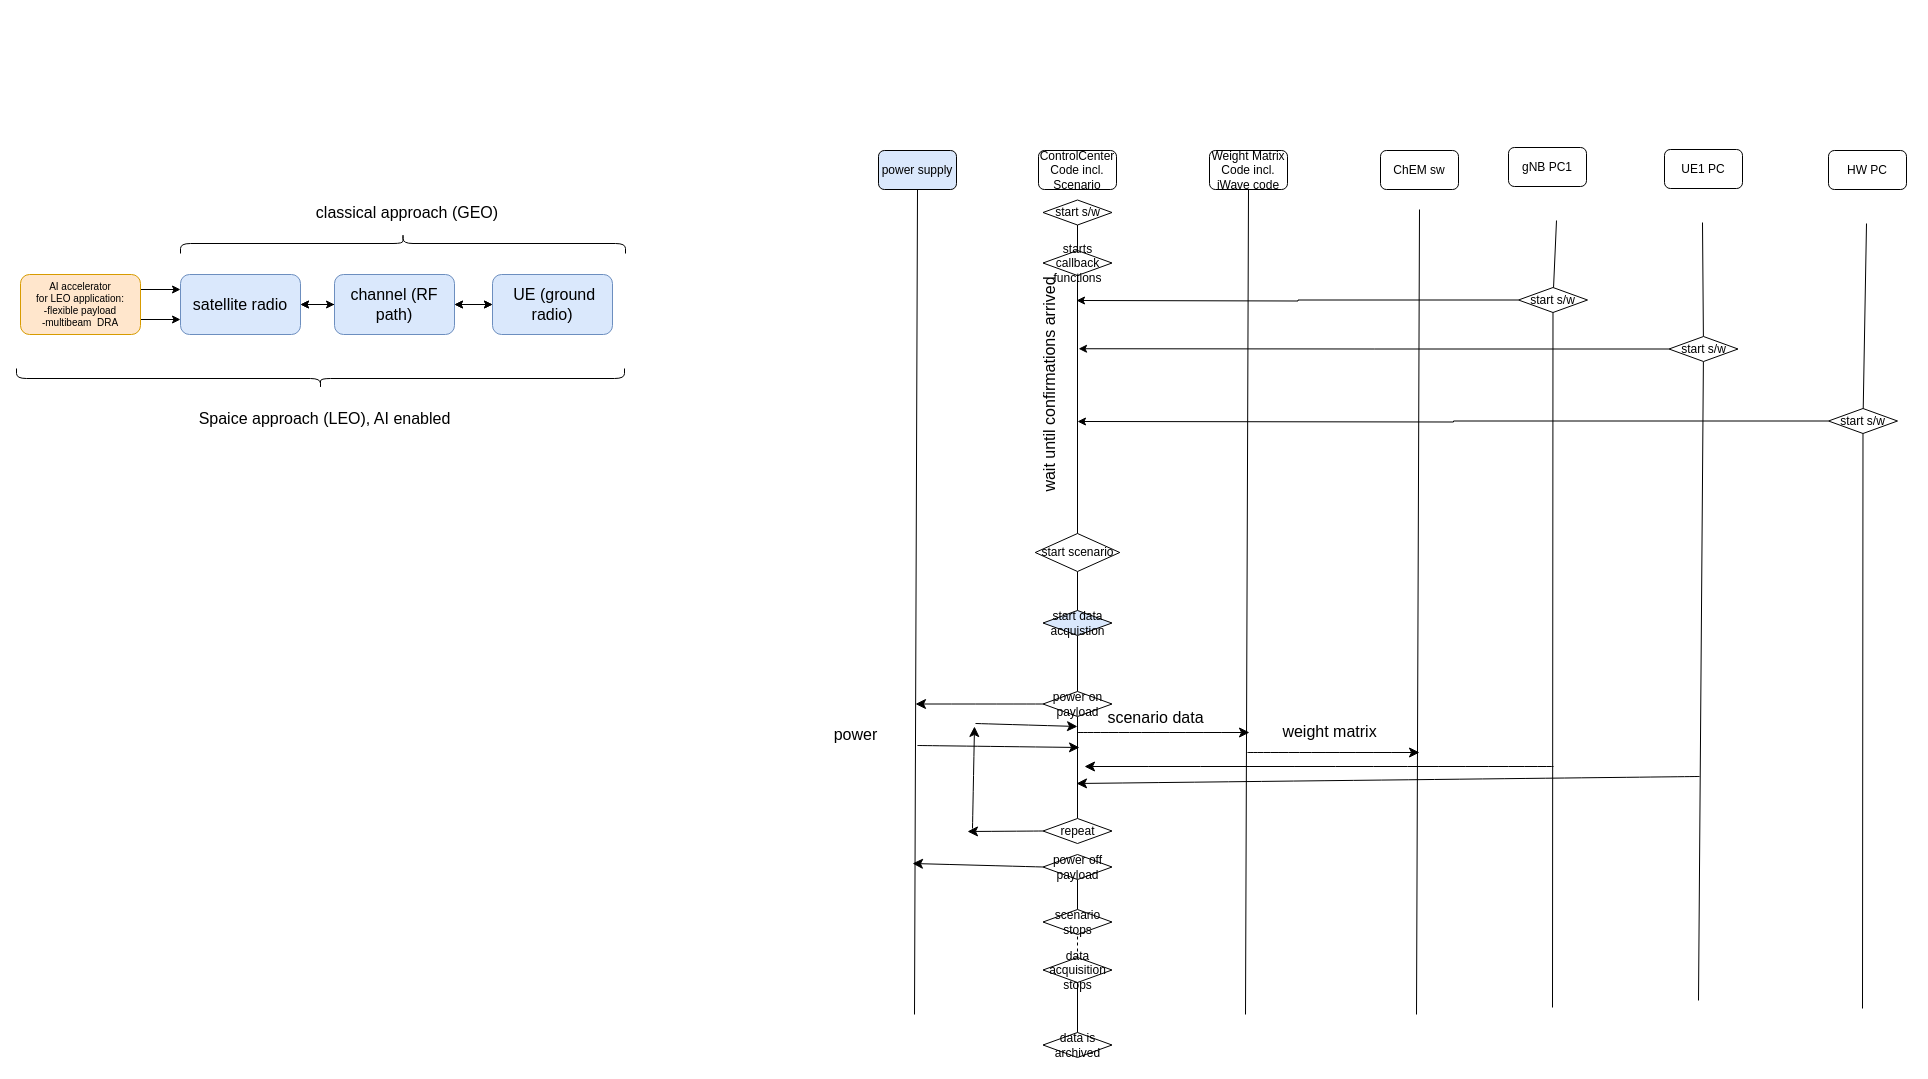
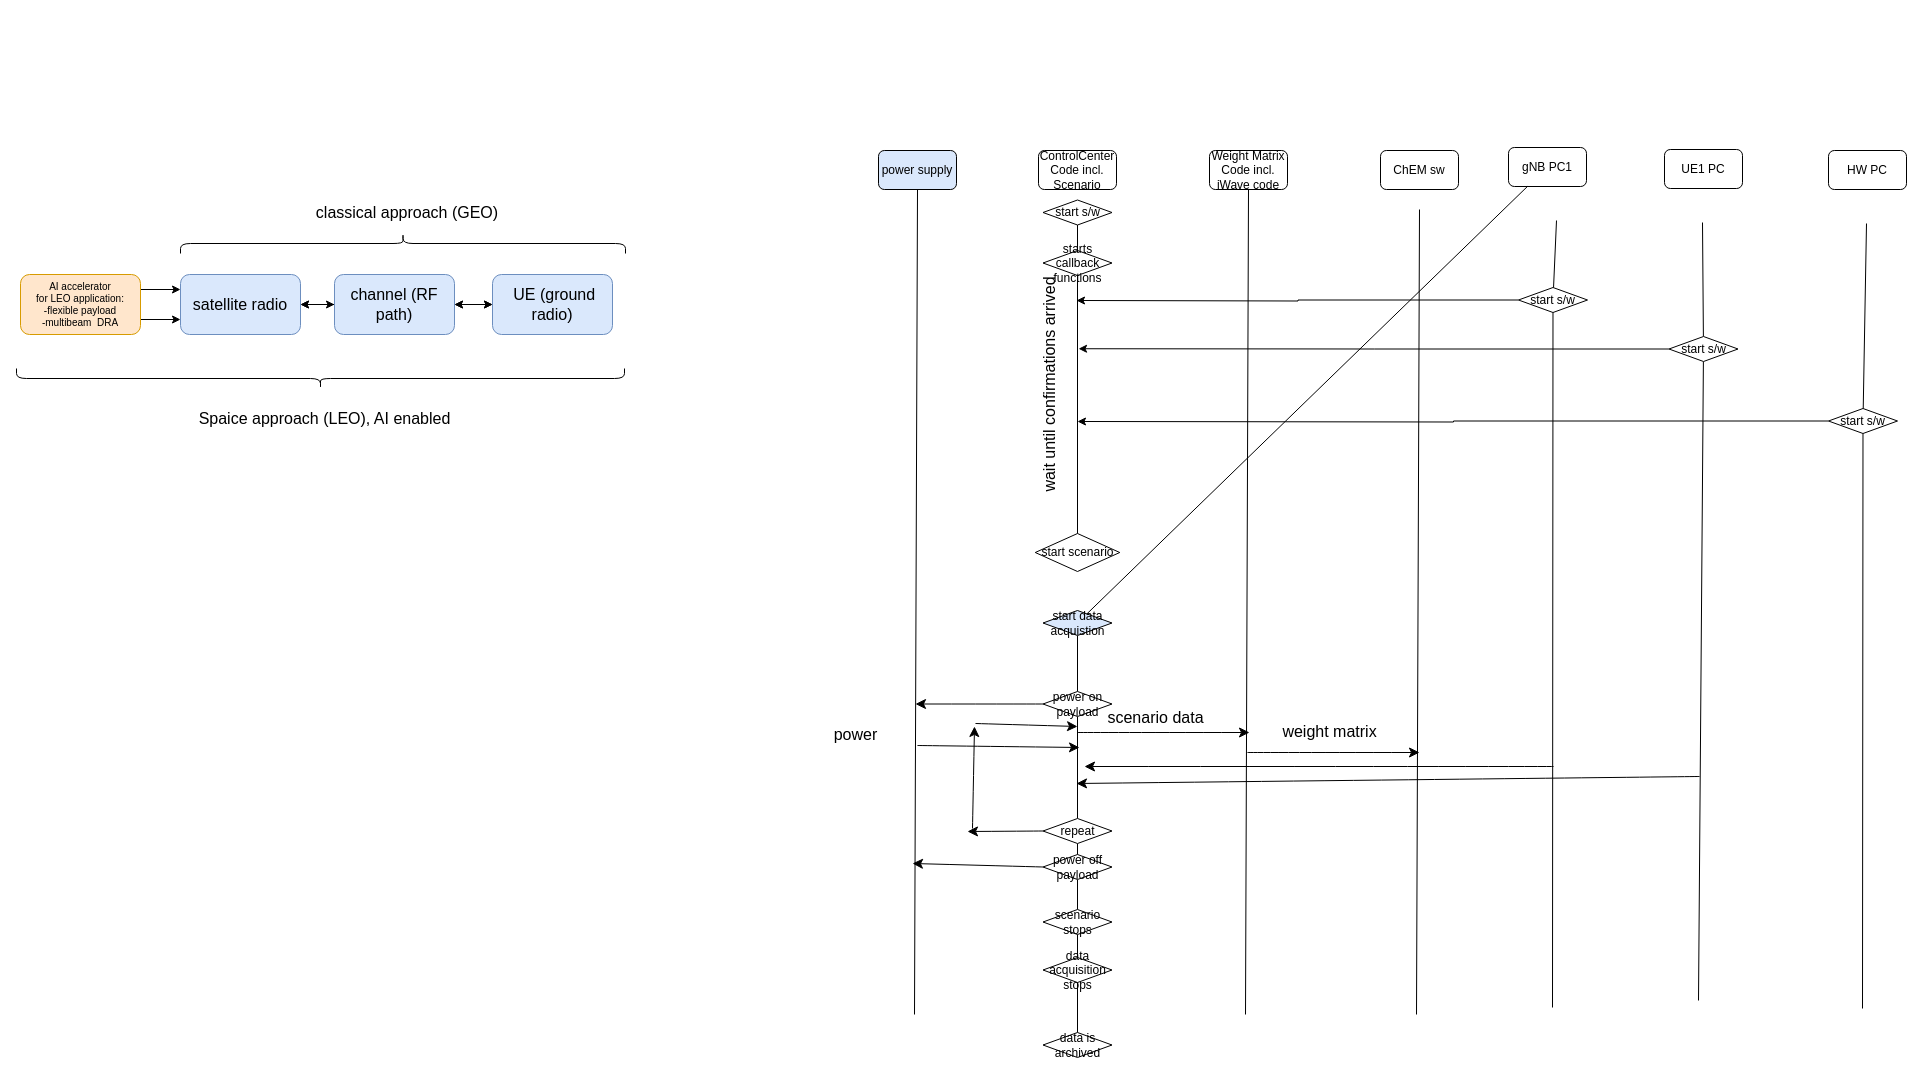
(1078, 592) -> (1307, 401)
none -> (1078, 850)
(1078, 945) -> (1078, 945)
